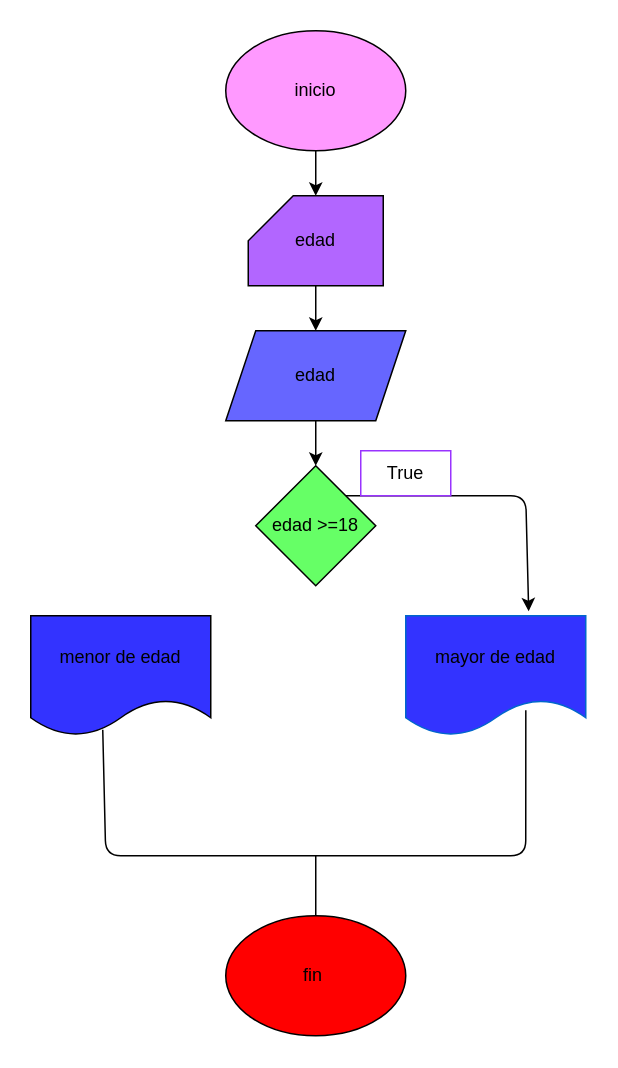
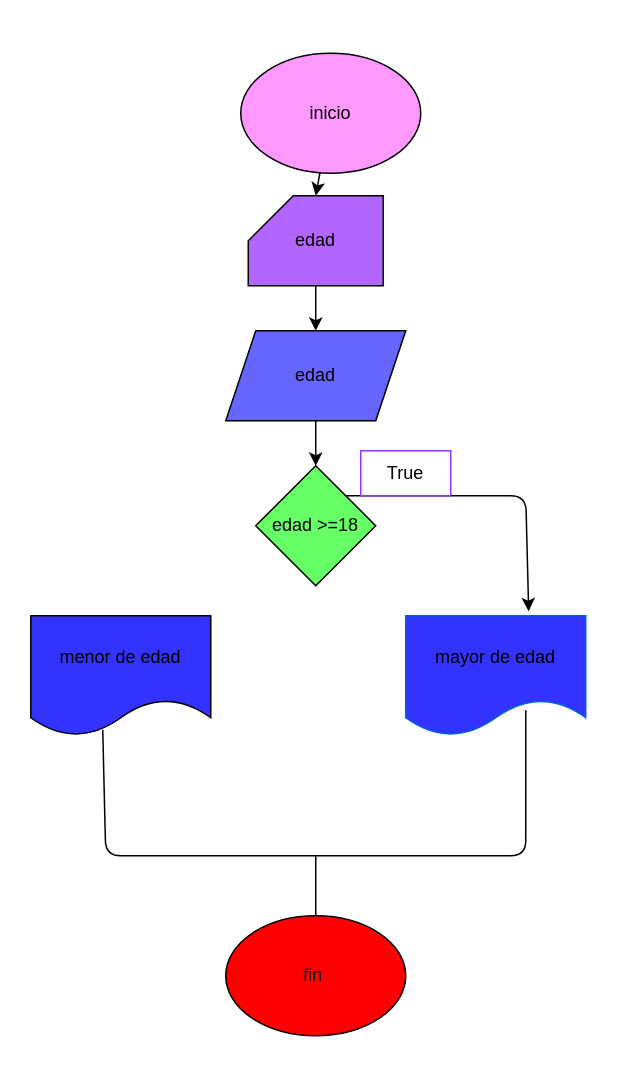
(316, 91) -> (331, 113)
